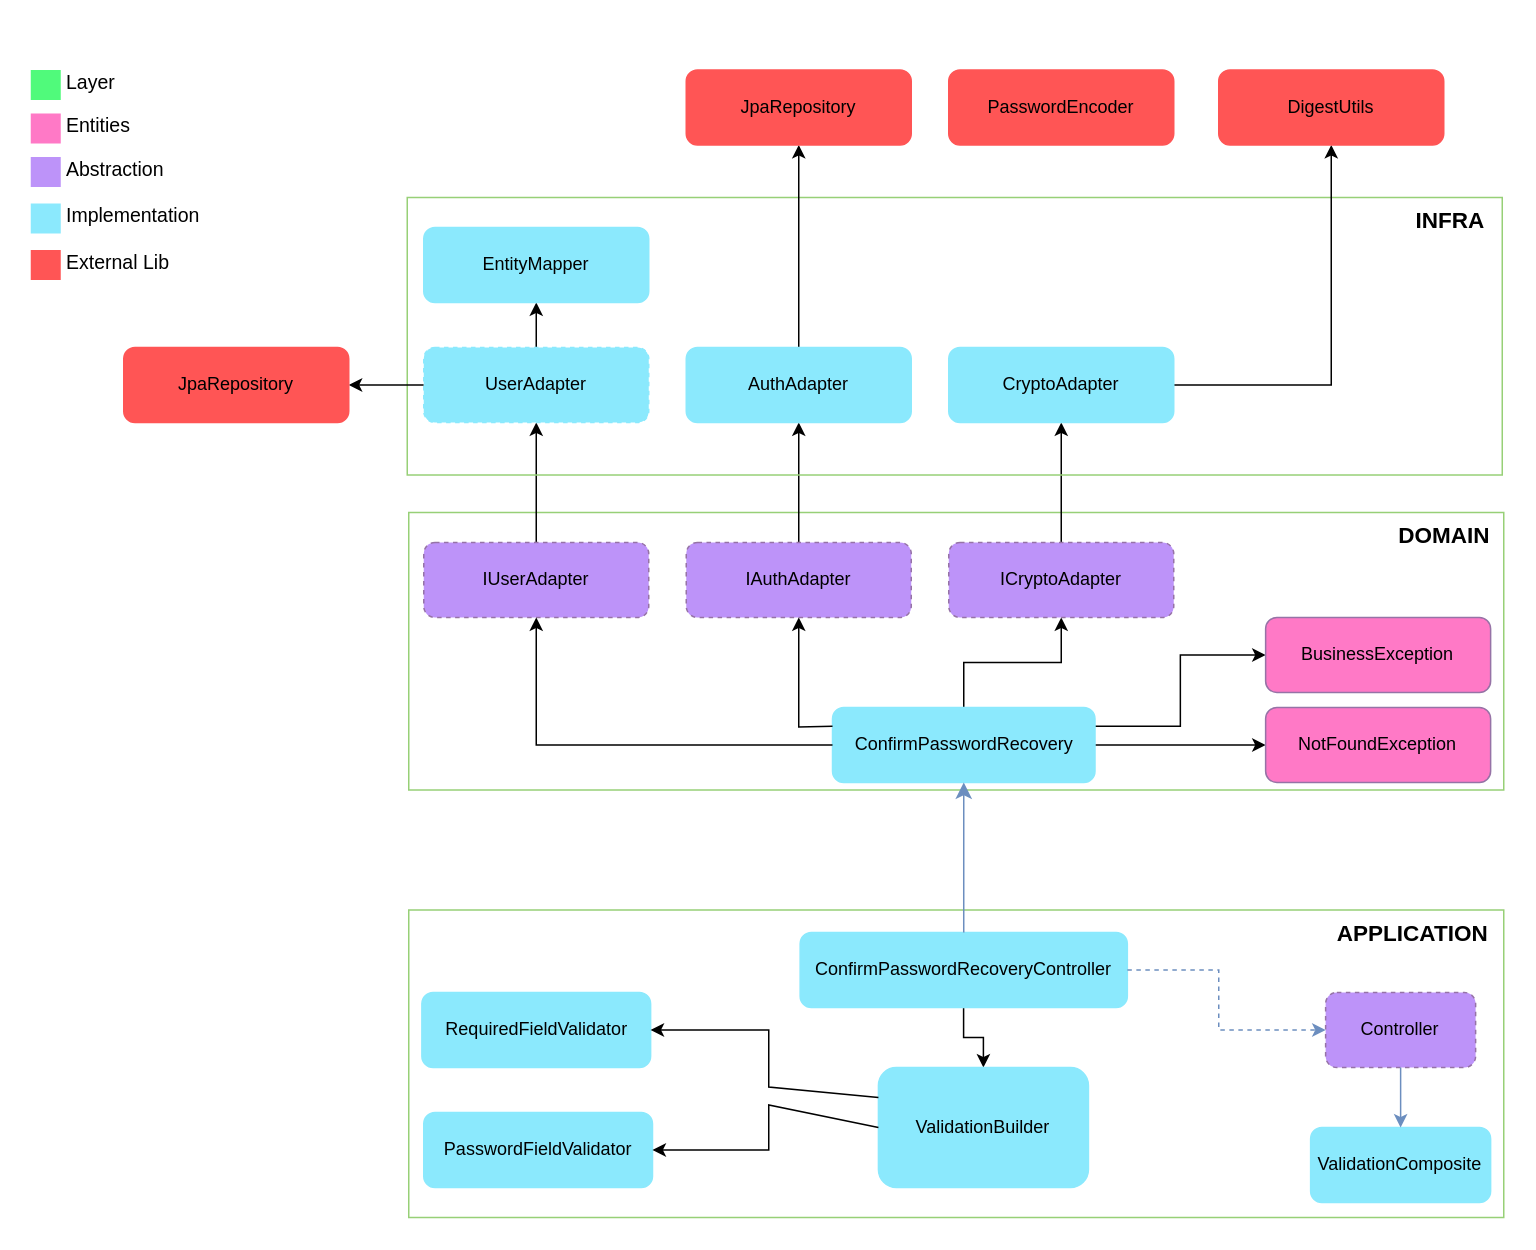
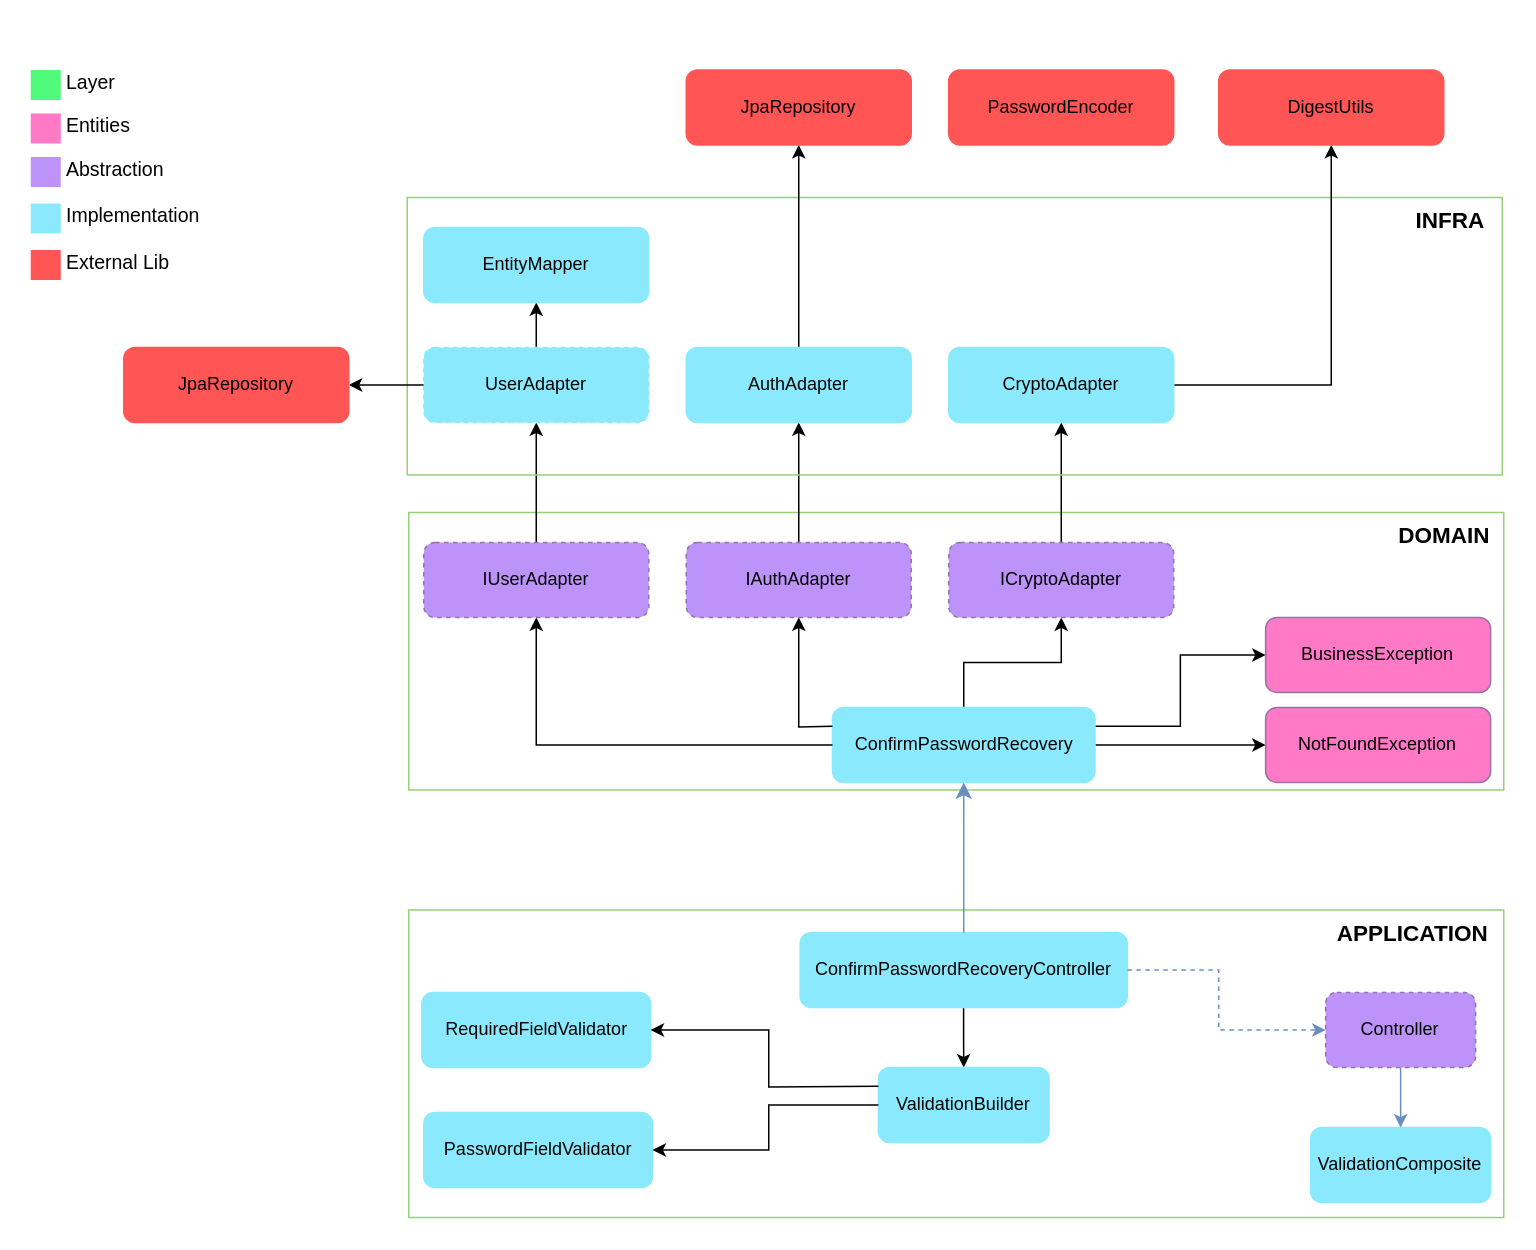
(983, 1127) -> (964, 1105)
